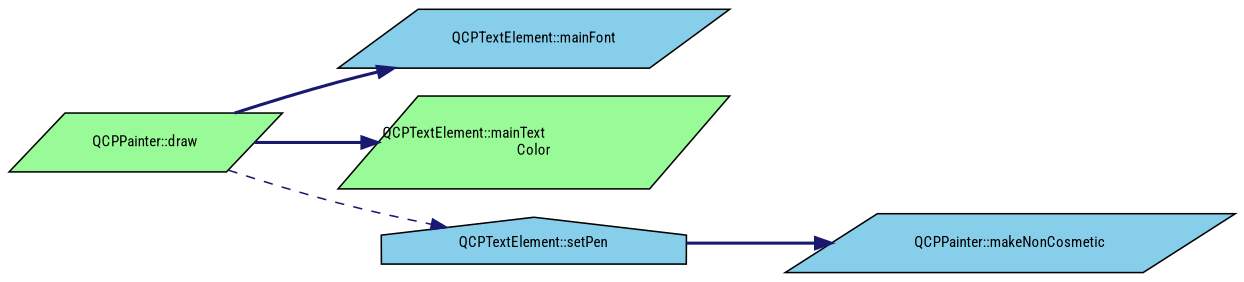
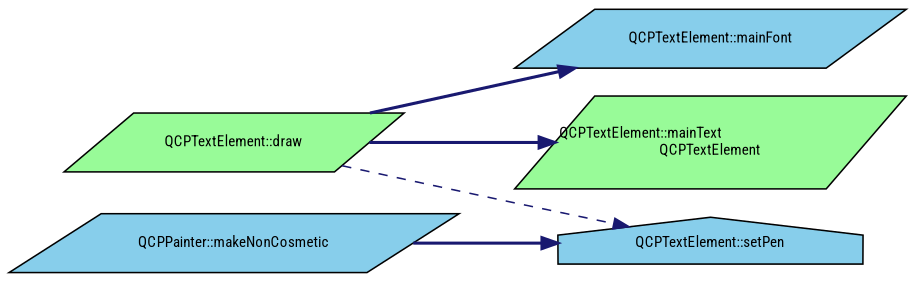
(146, 142) -> (234, 142)
(534, 142) -> (710, 142)
(751, 243) -> (477, 243)
